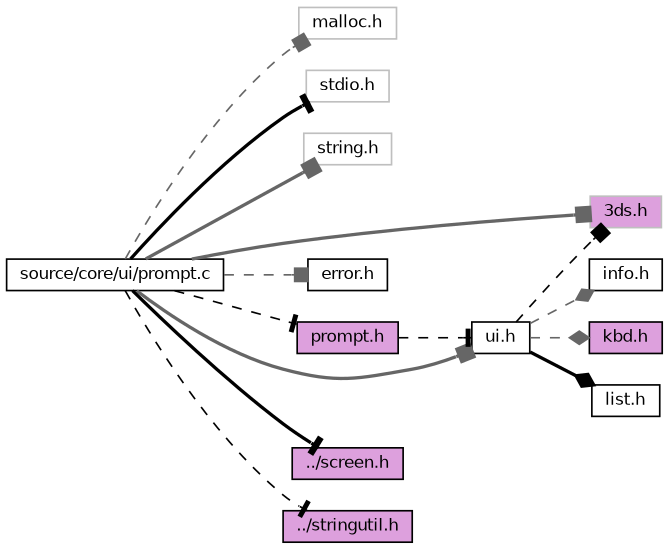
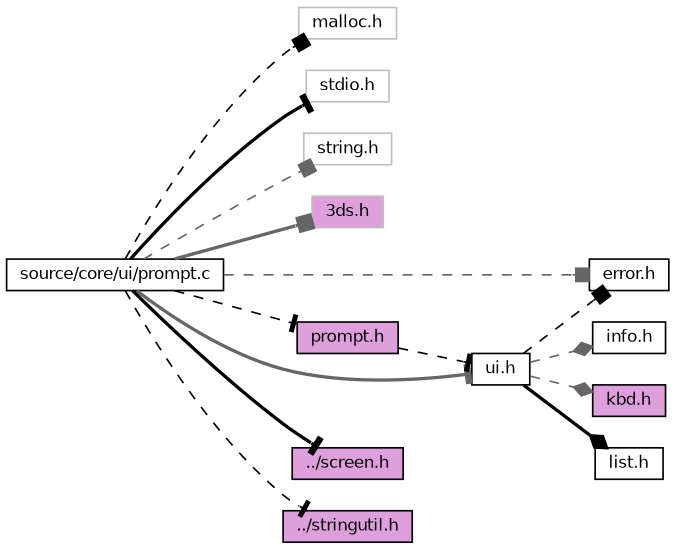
(199, 145) -> (199, 145)
(224, 216) -> (220, 215)
(554, 280) -> (558, 327)
(288, 370) -> (290, 371)
